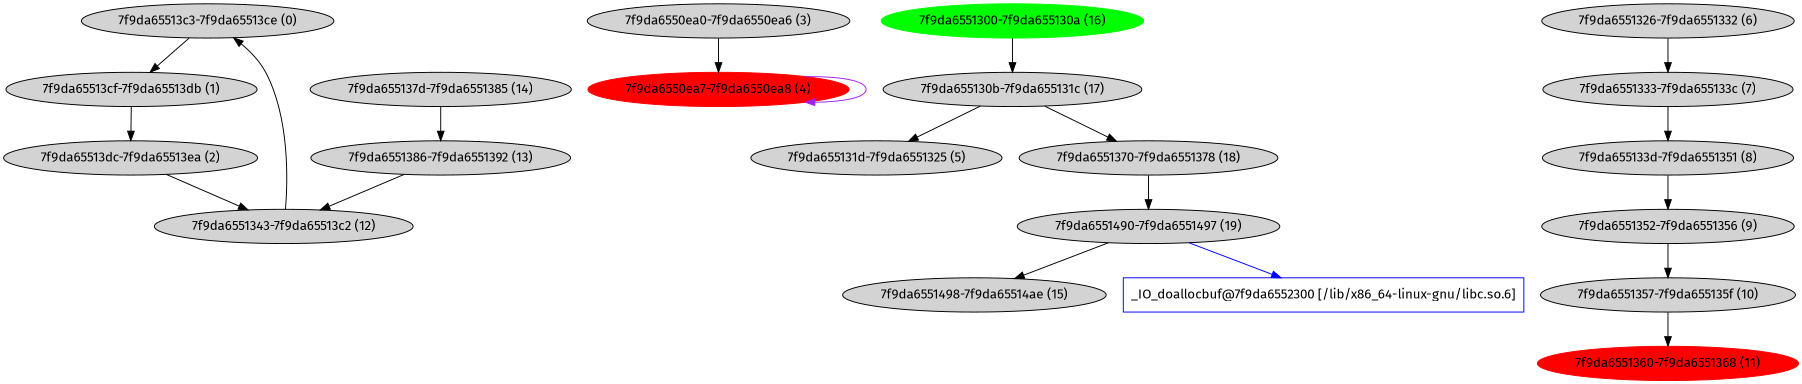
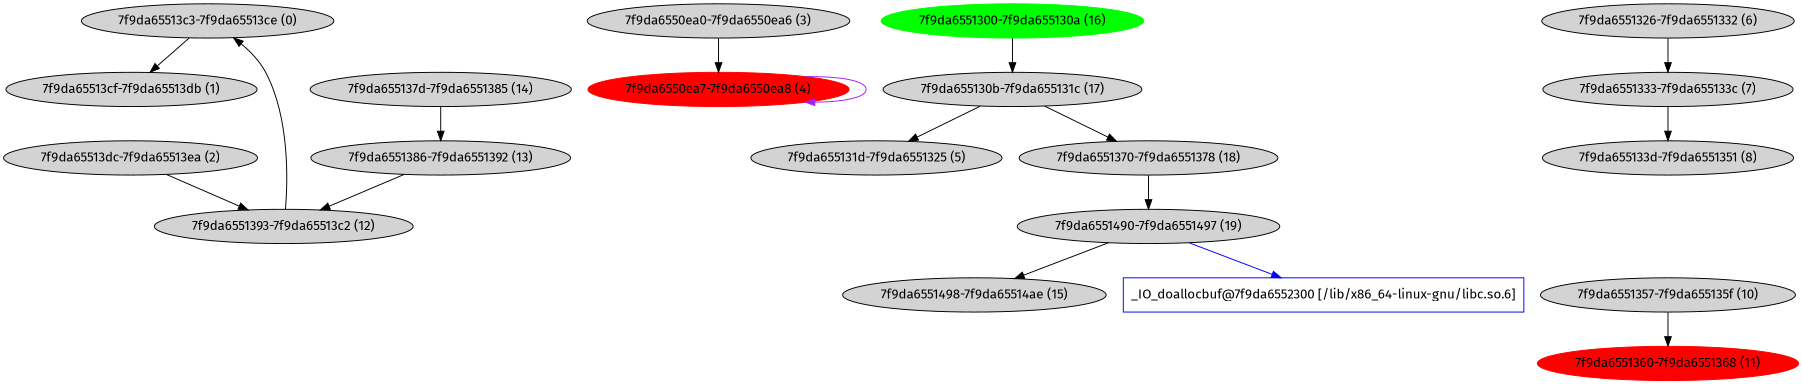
(131, 119) -> none
(284, 226) -> (284, 226)
(1668, 226) -> none
